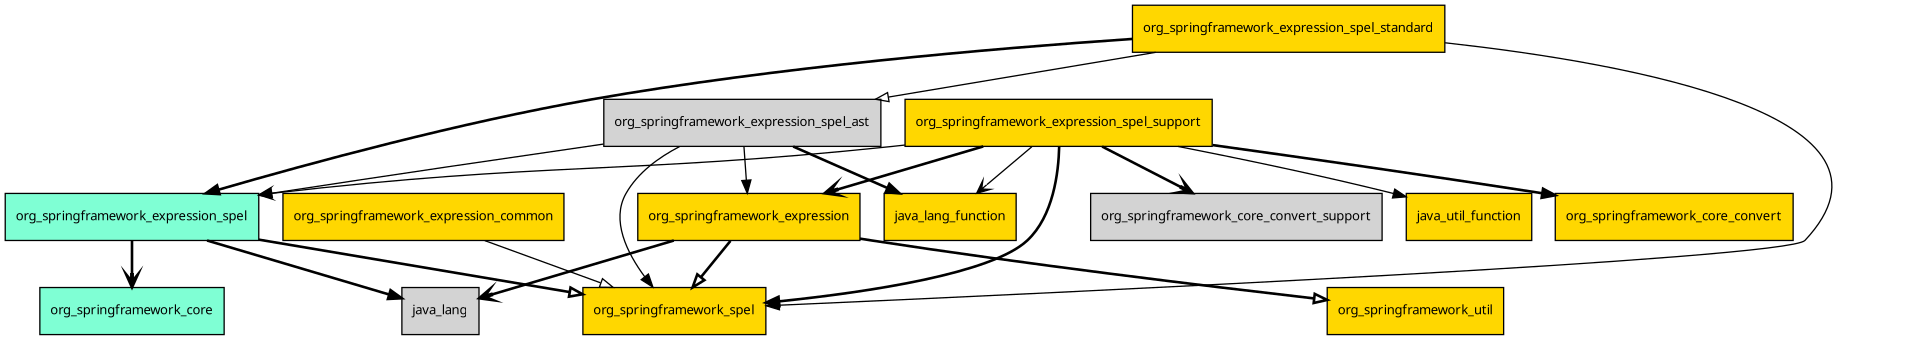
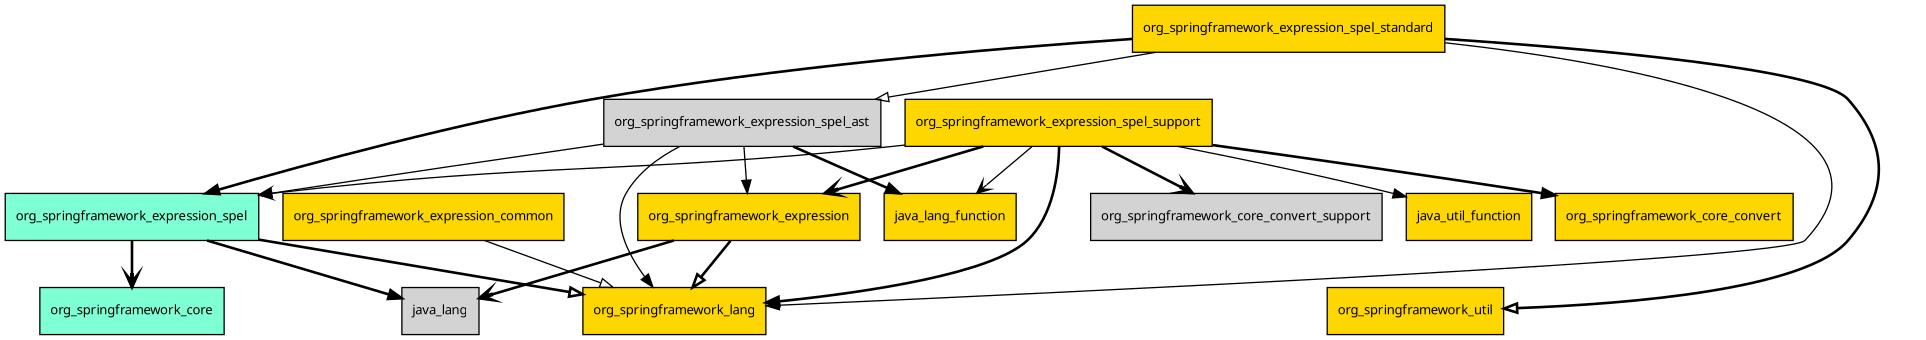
(1087, 271) -> (1872, 137)
(674, 311) -> (674, 311)
